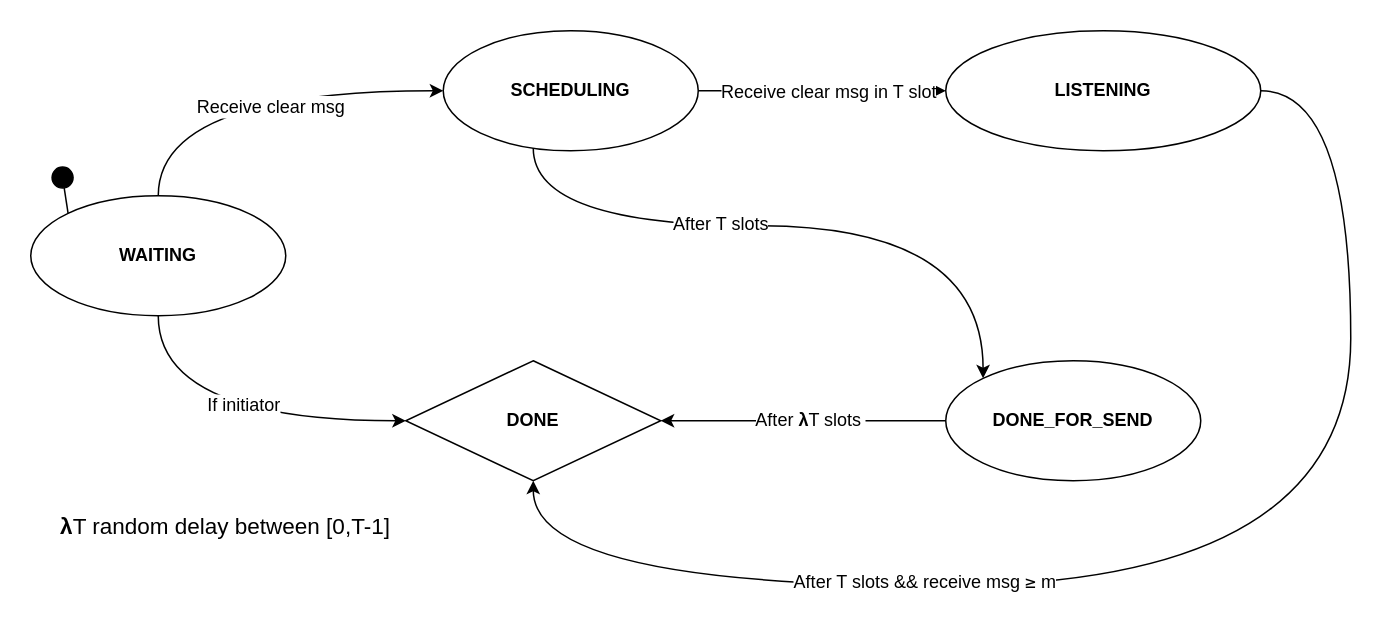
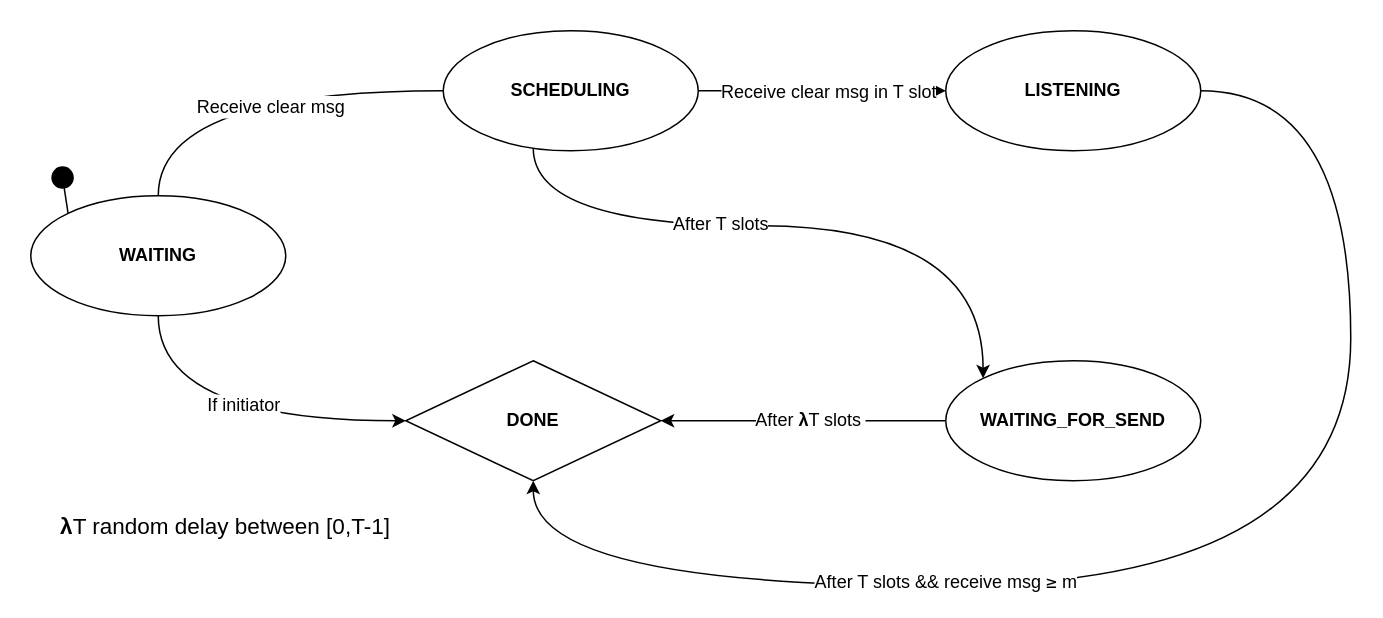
(432, 91) -> (436, 91)
(1103, 91) -> (1073, 91)
(1073, 421) -> (1073, 421)
